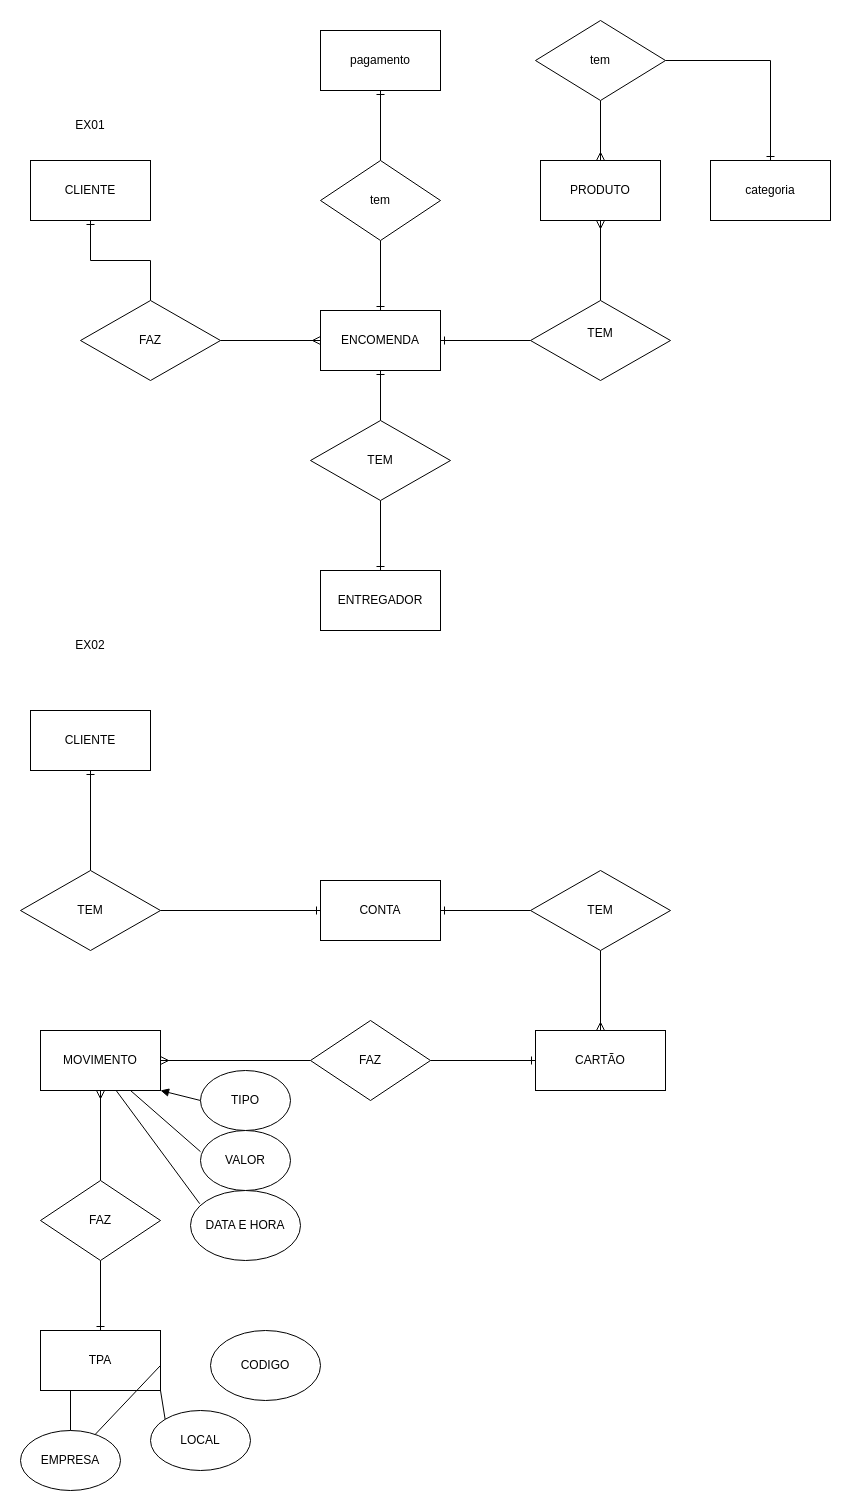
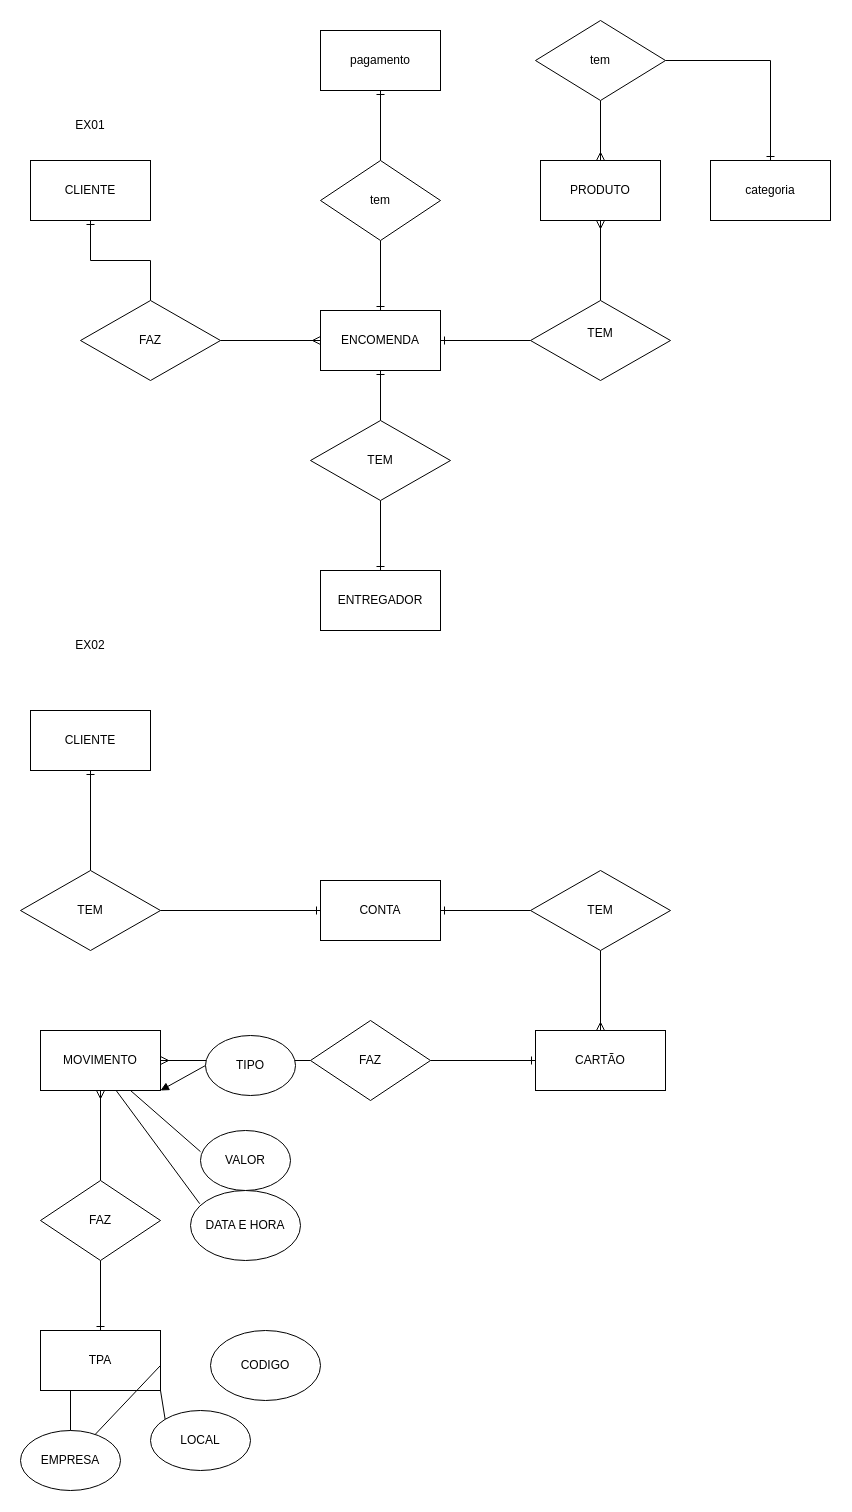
(246, 1101) -> (251, 1066)
